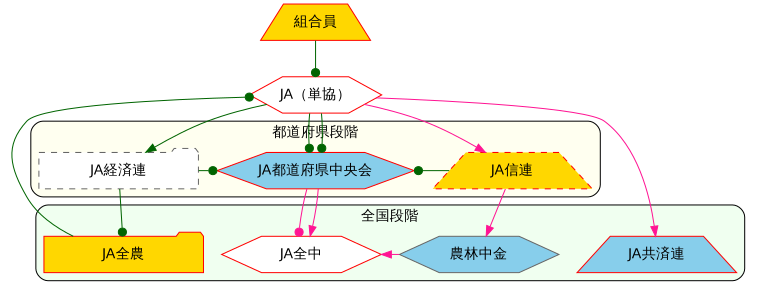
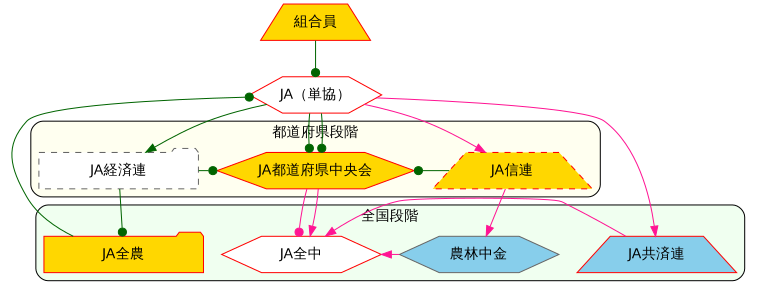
(316, 171) -> (316, 171)
none -> (481, 198)
